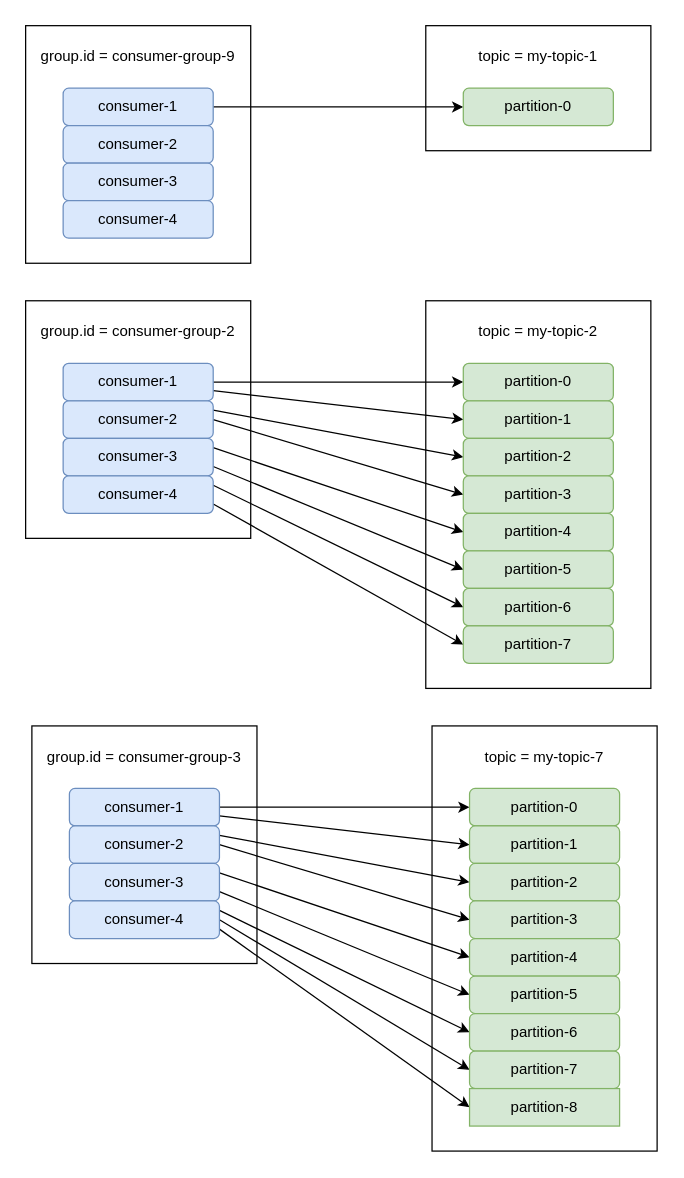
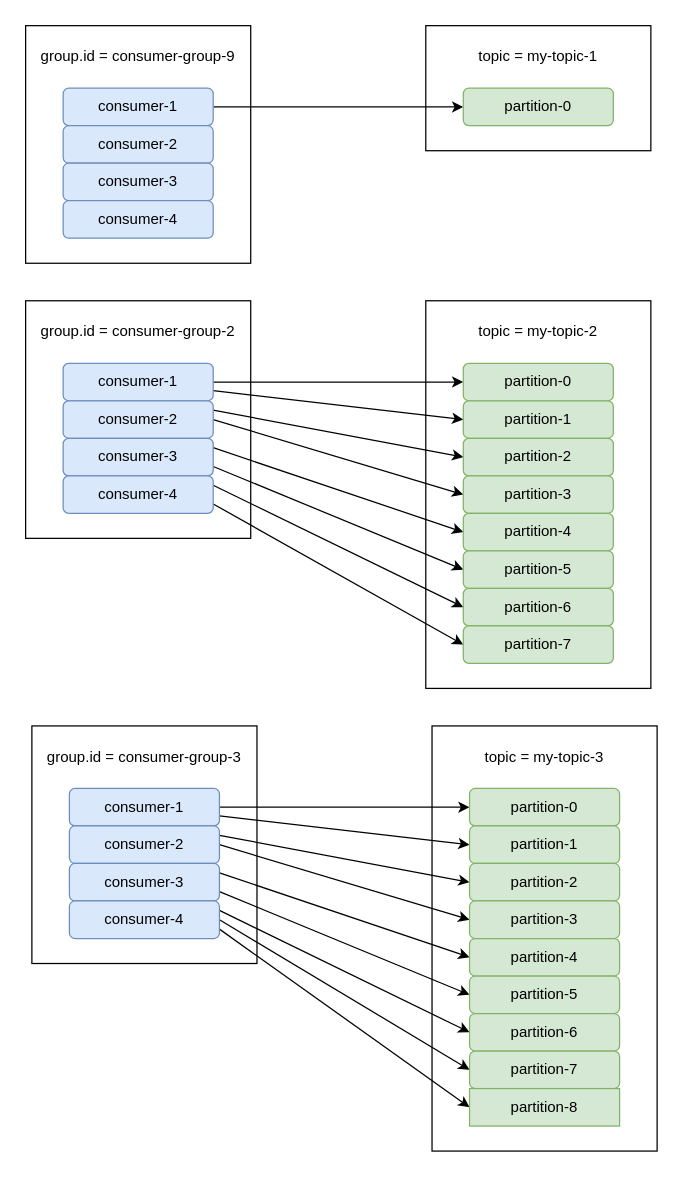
(544, 757) -> (544, 757)
